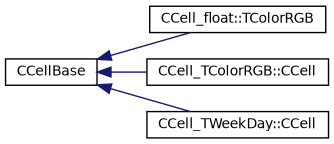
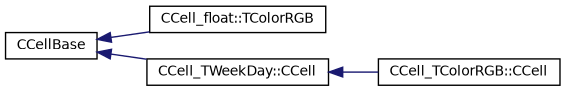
(129, 72) -> (361, 72)
